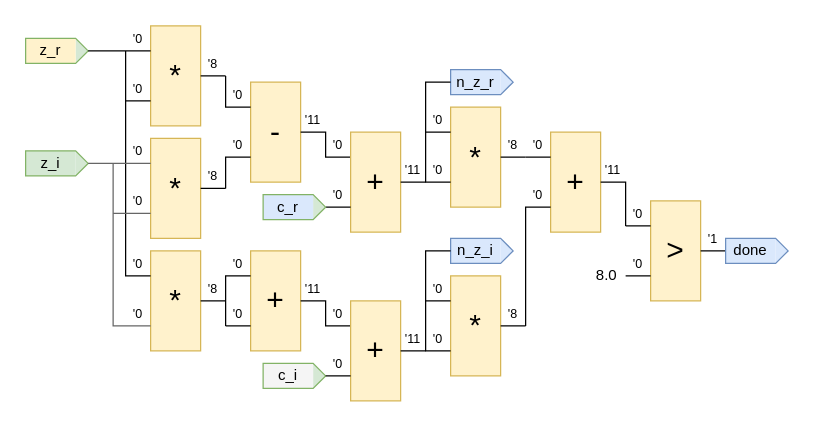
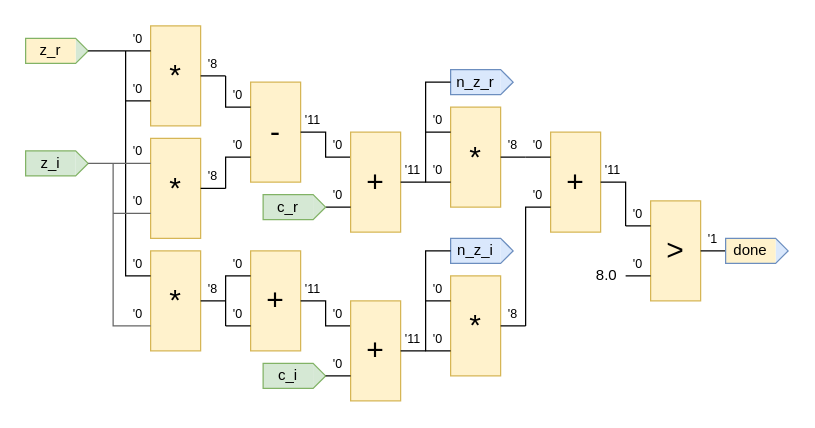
(288, 207) -> (288, 207)
(751, 251) -> (751, 251)
(288, 376) -> (288, 376)
